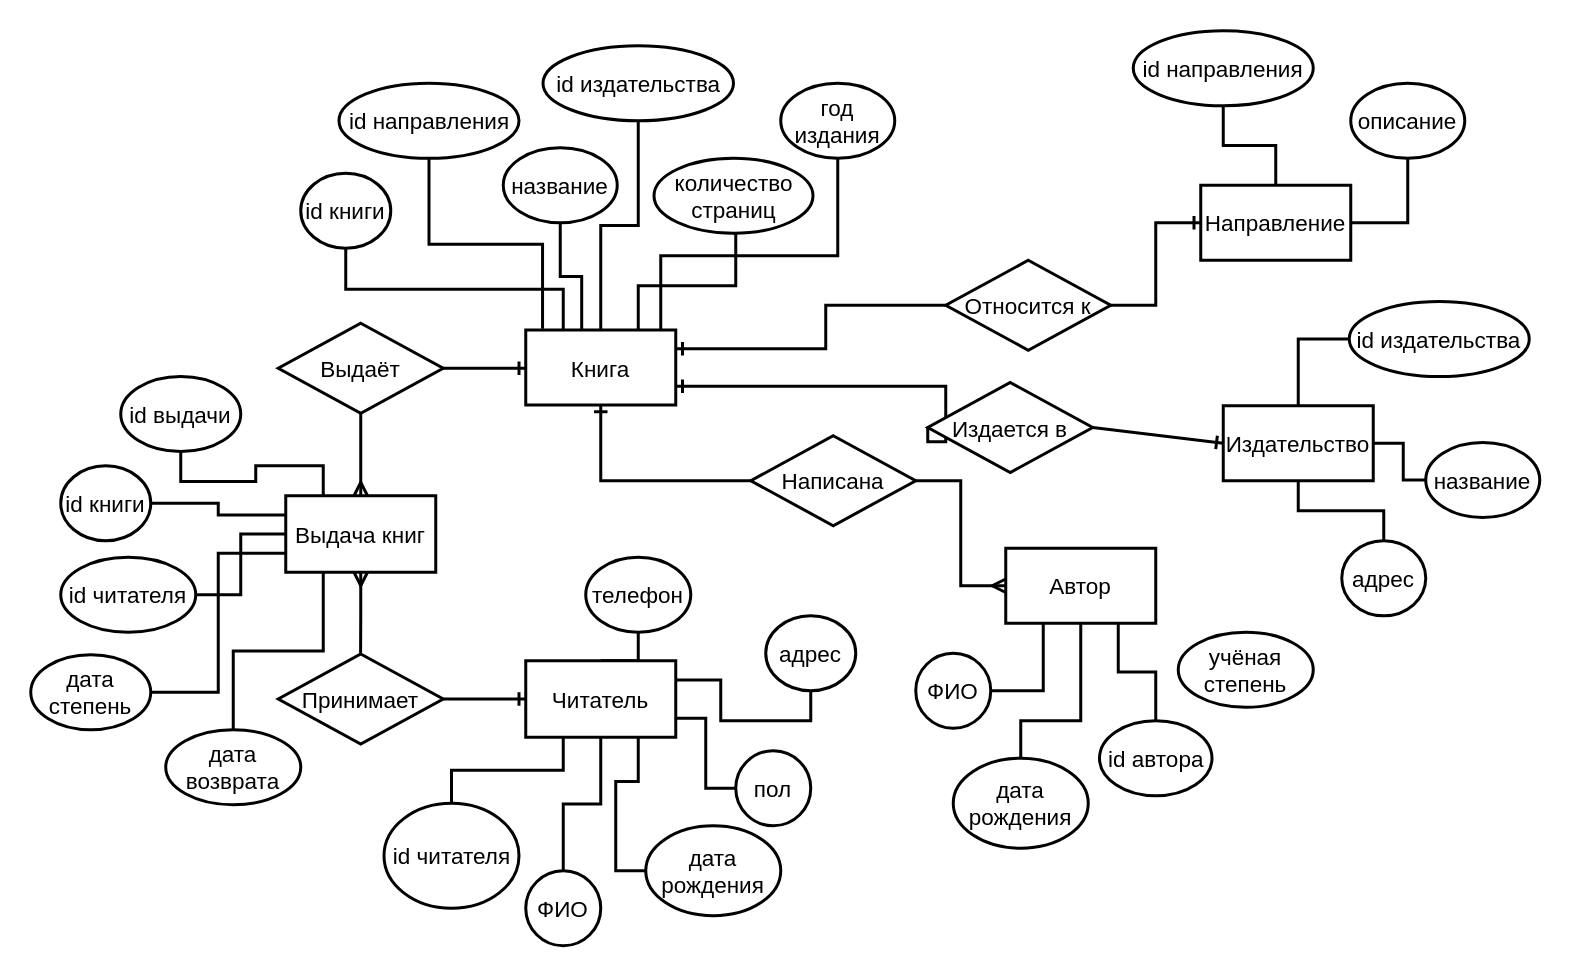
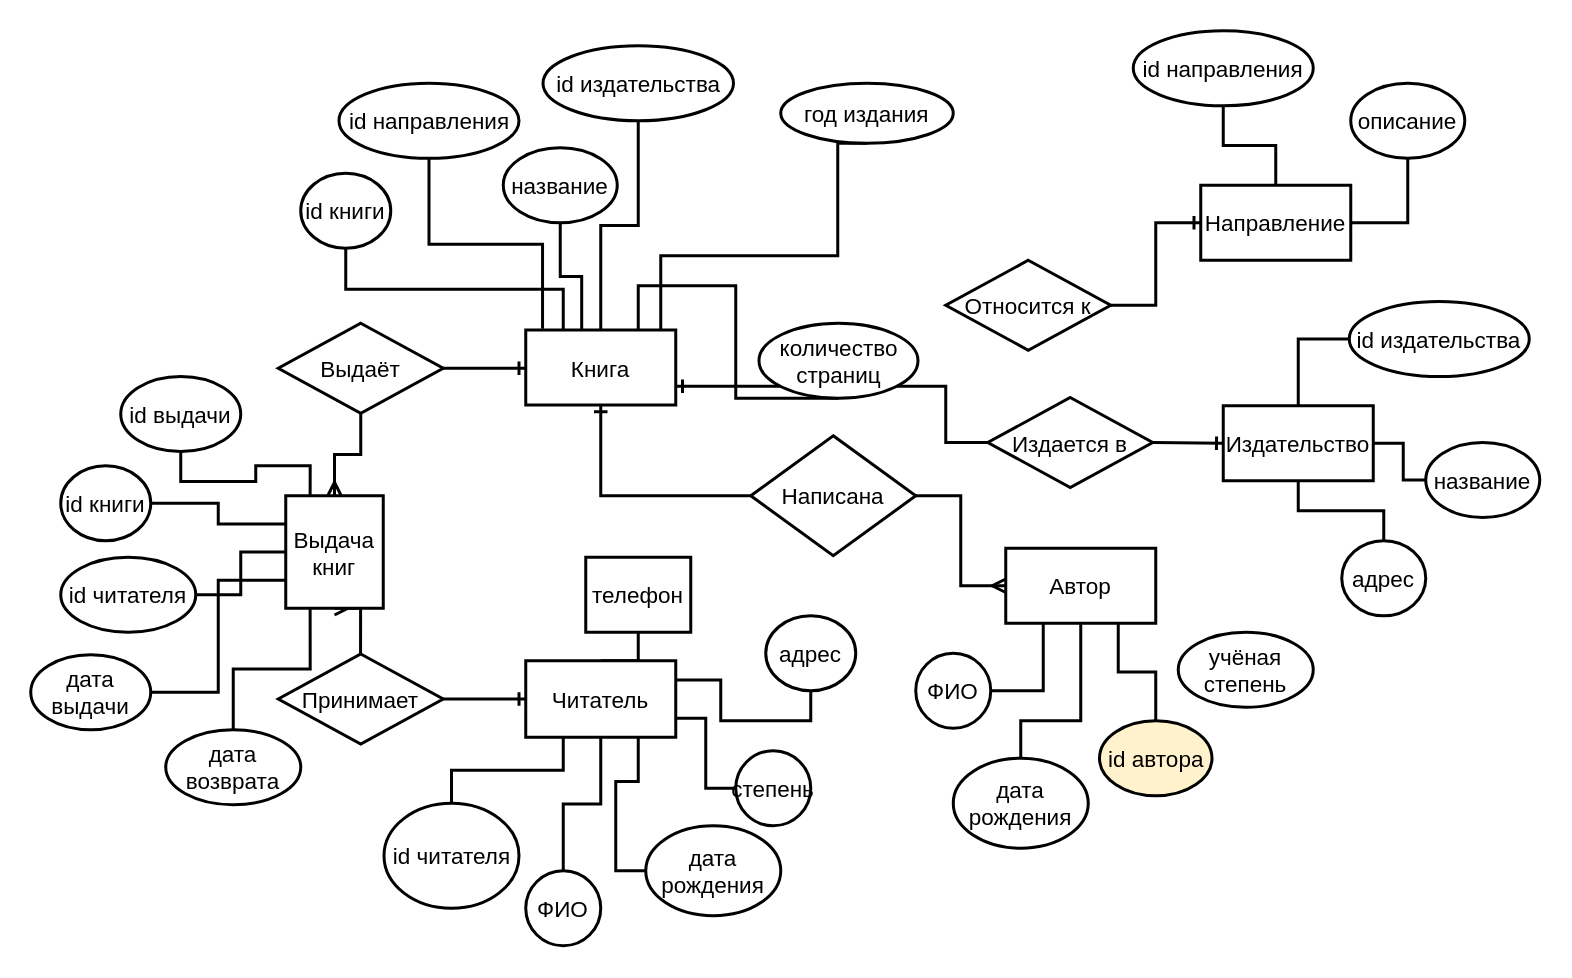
(838, 121) -> (867, 113)
(734, 196) -> (839, 361)
(826, 343) -> none
(1010, 428) -> (1070, 443)
(833, 481) -> (833, 496)
(361, 534) -> (335, 552)
(638, 595) -> (638, 595)
(91, 692) -> (91, 692)
(1156, 758) -> (1156, 758)
(773, 788) -> (773, 788)
